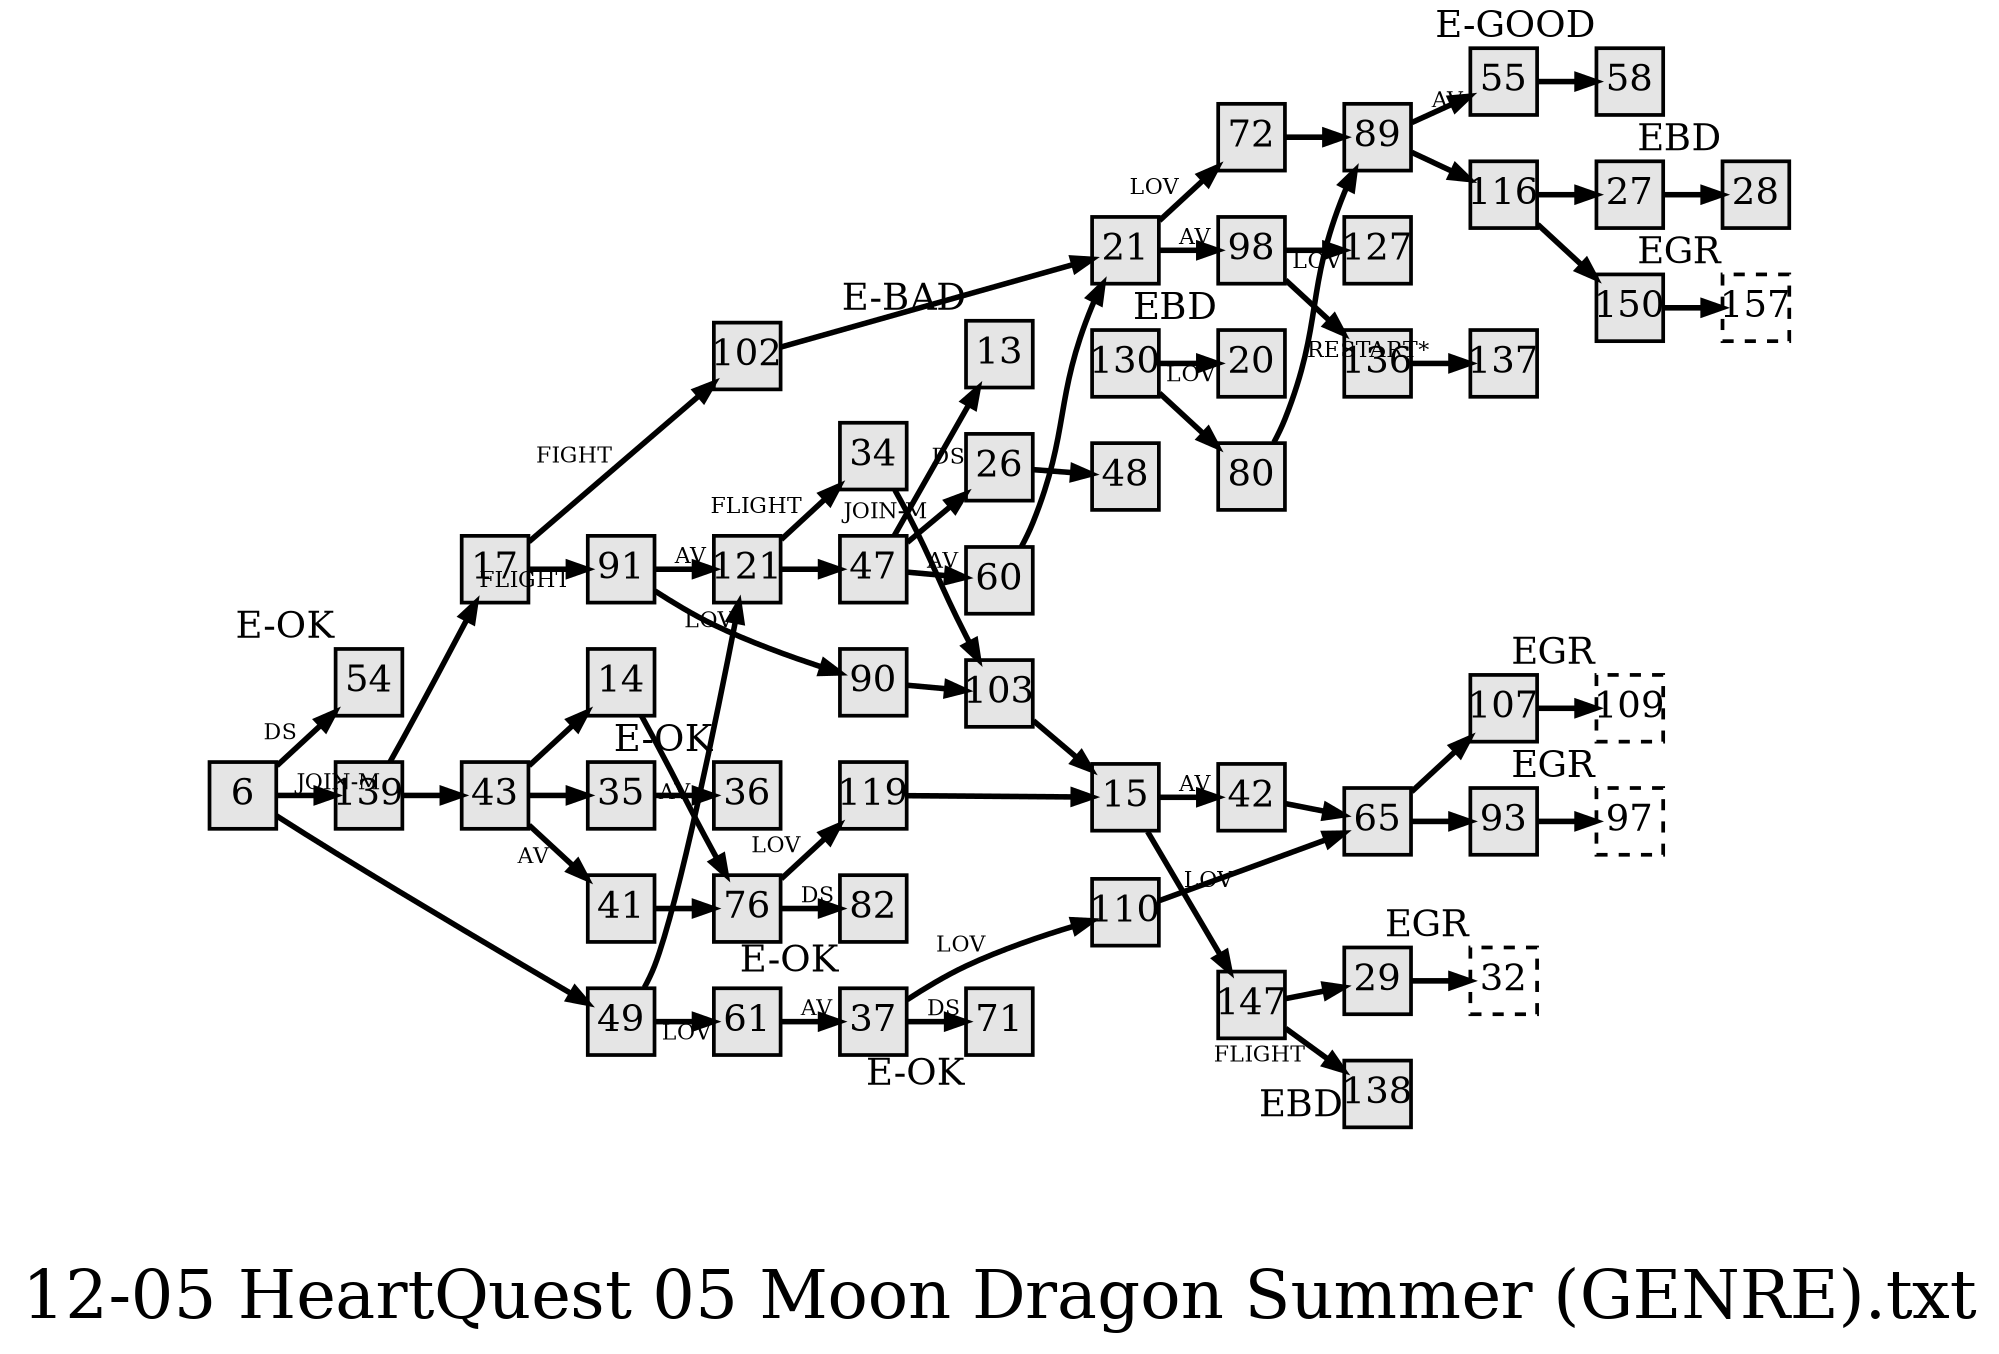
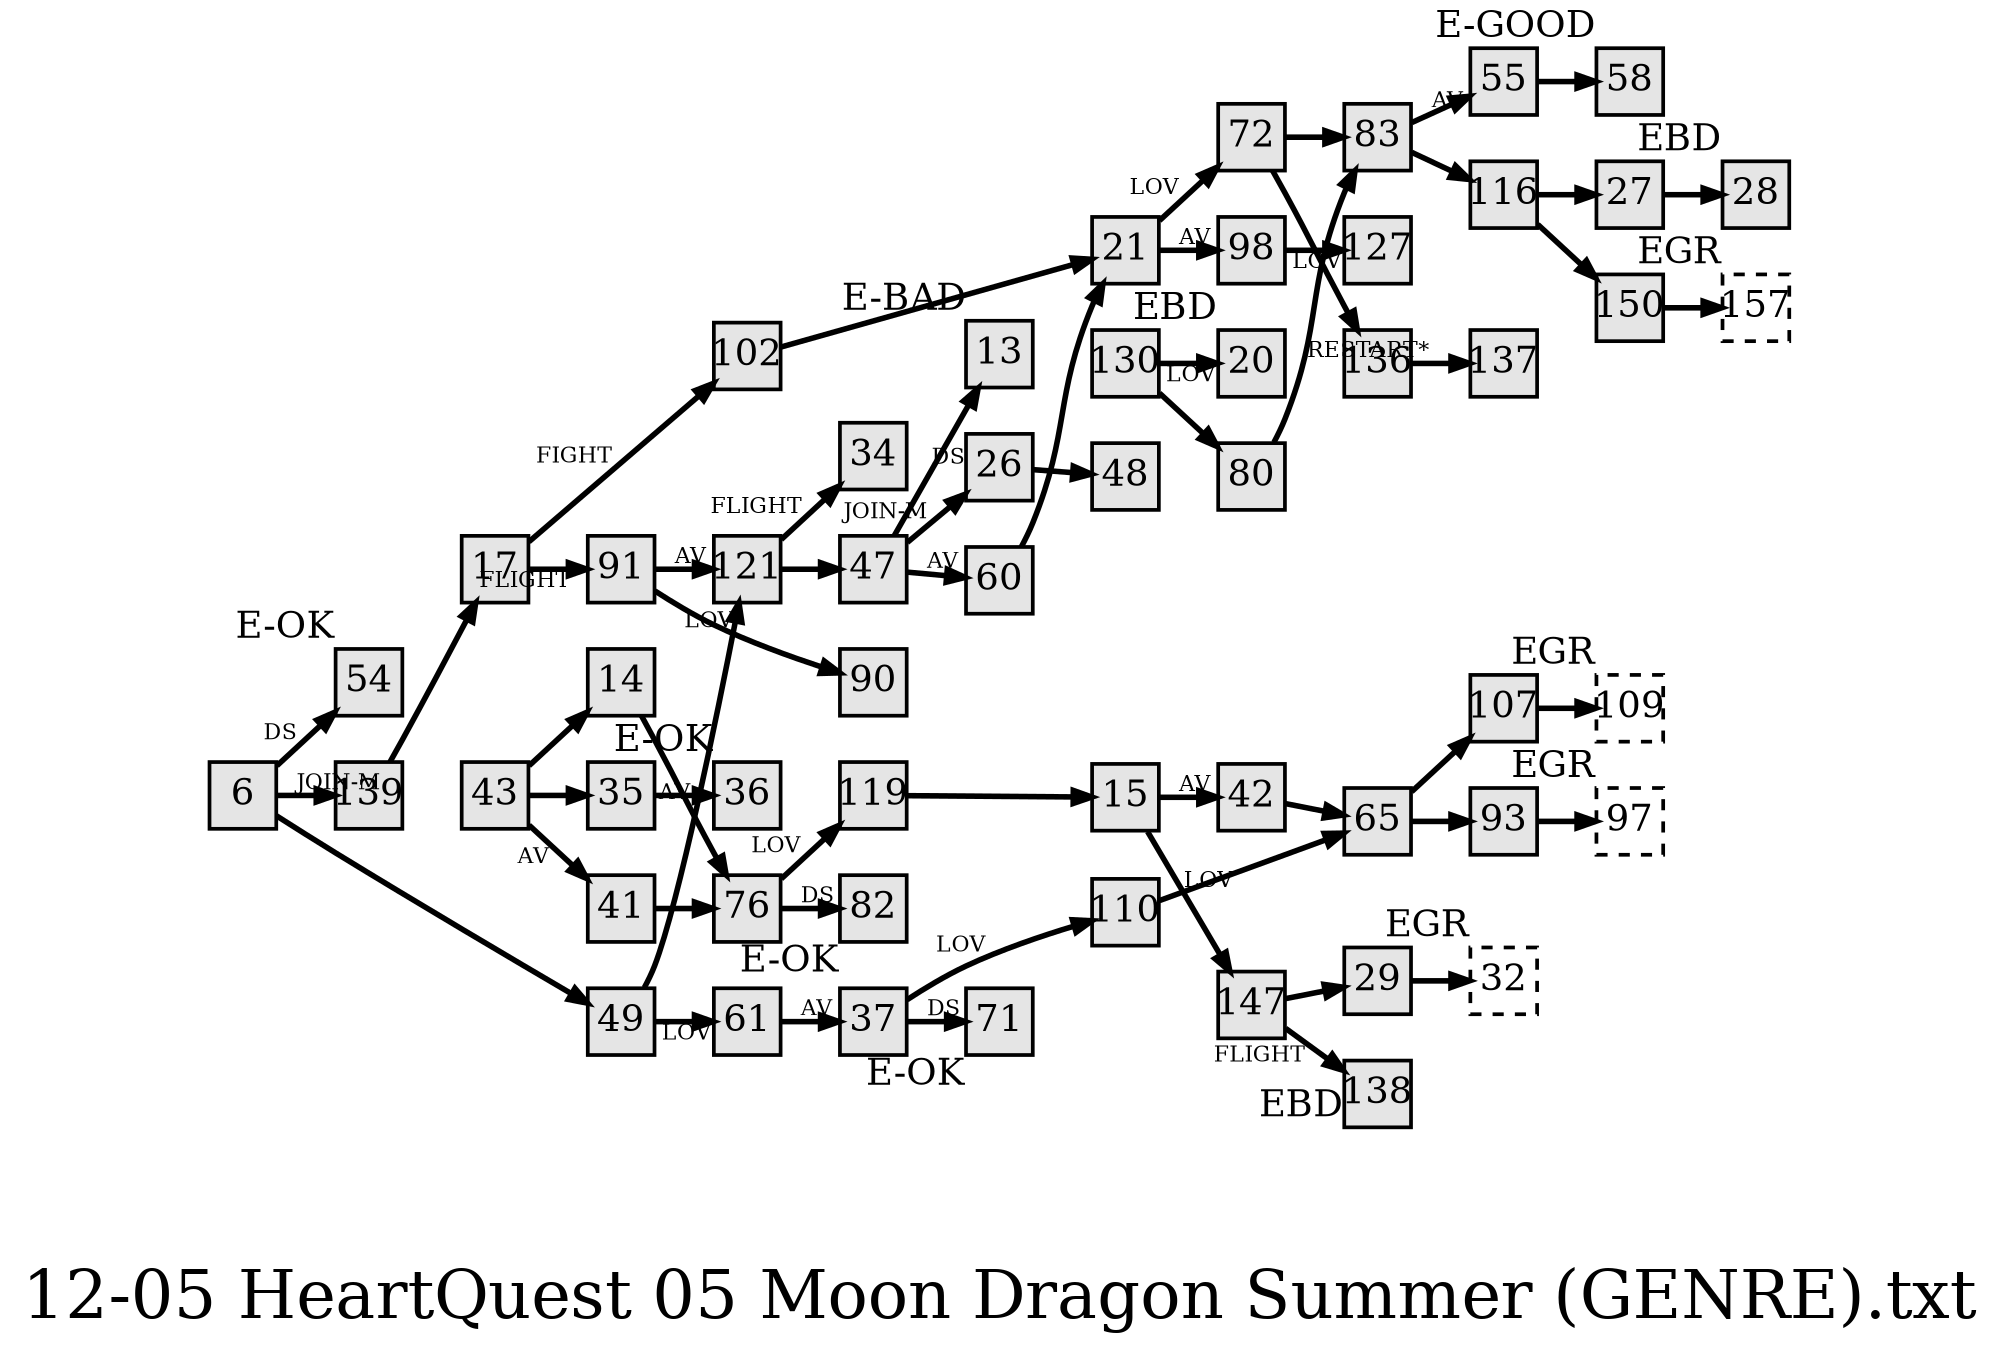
(1378, 137) -> (1378, 137)
(1304, 297) -> (1309, 238)
(999, 693) -> none
(423, 795) -> none
